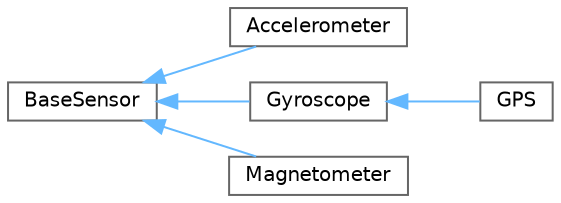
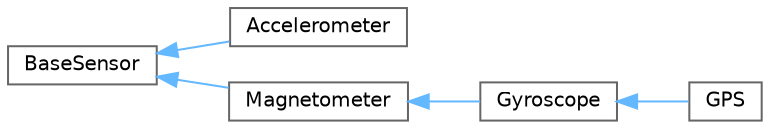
(214, 101) -> (455, 101)
